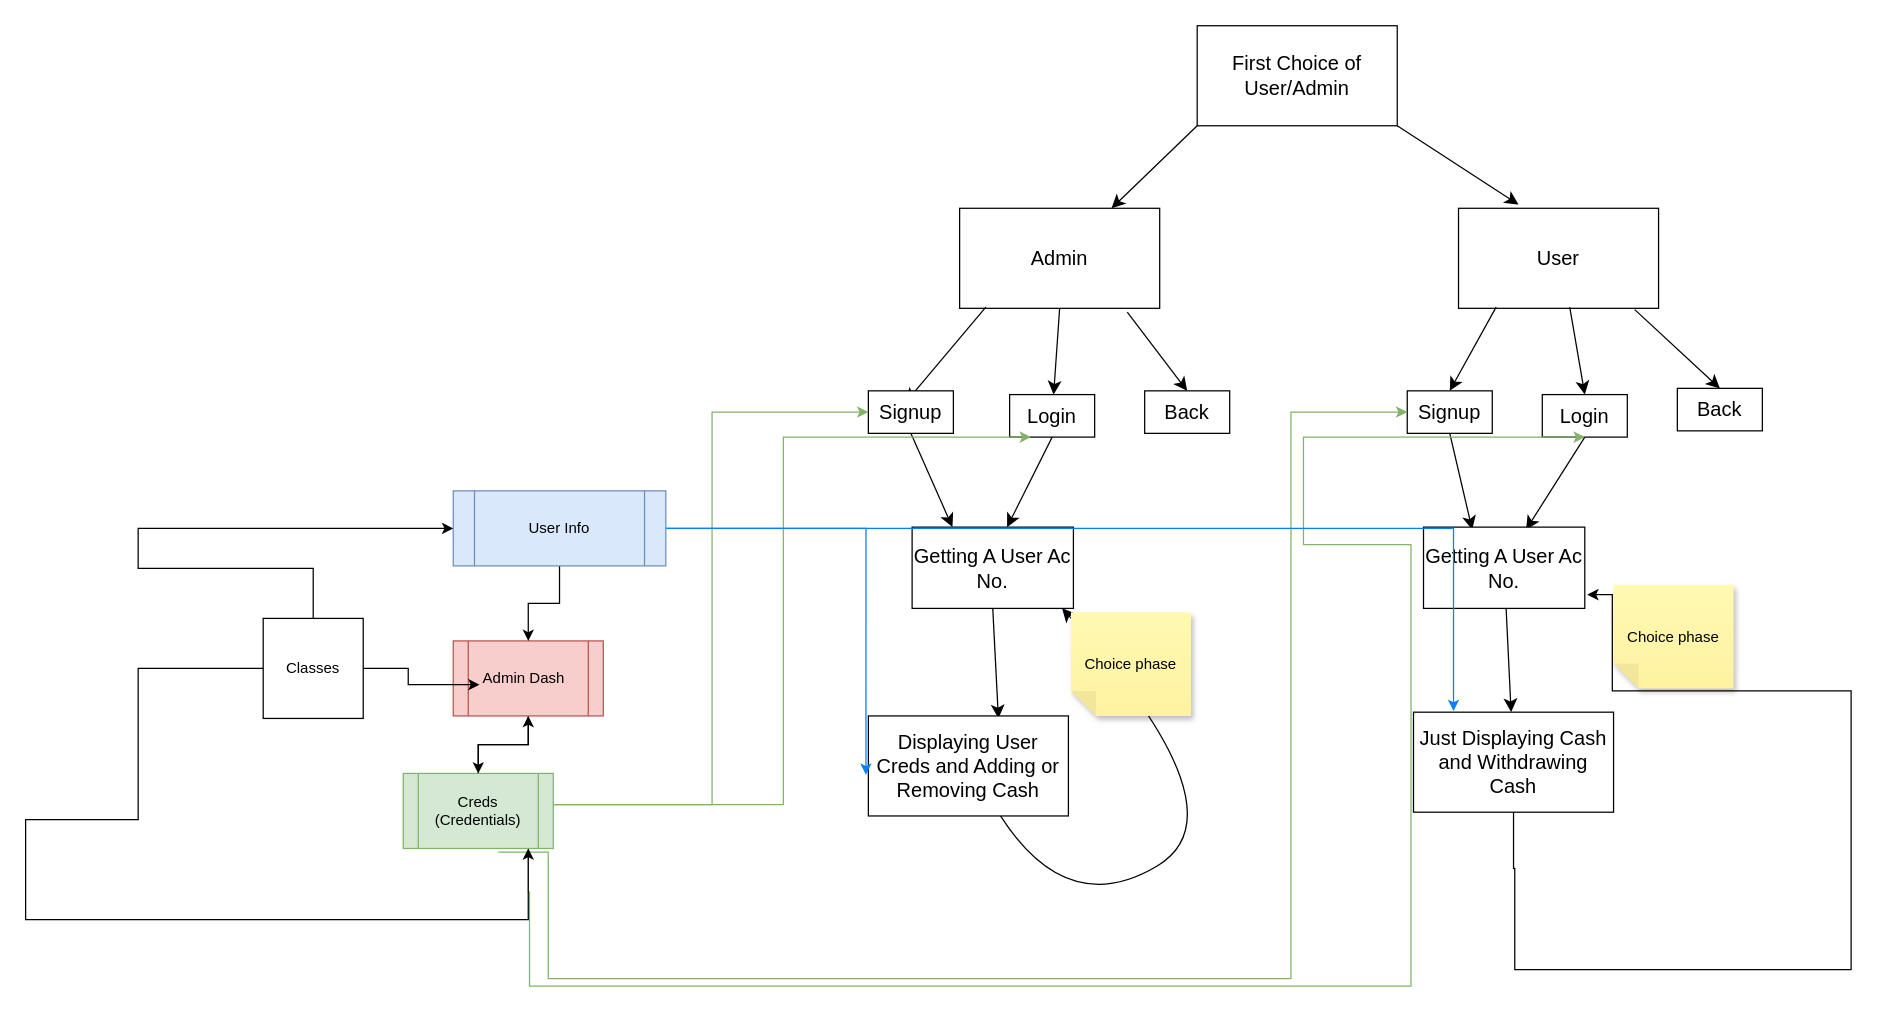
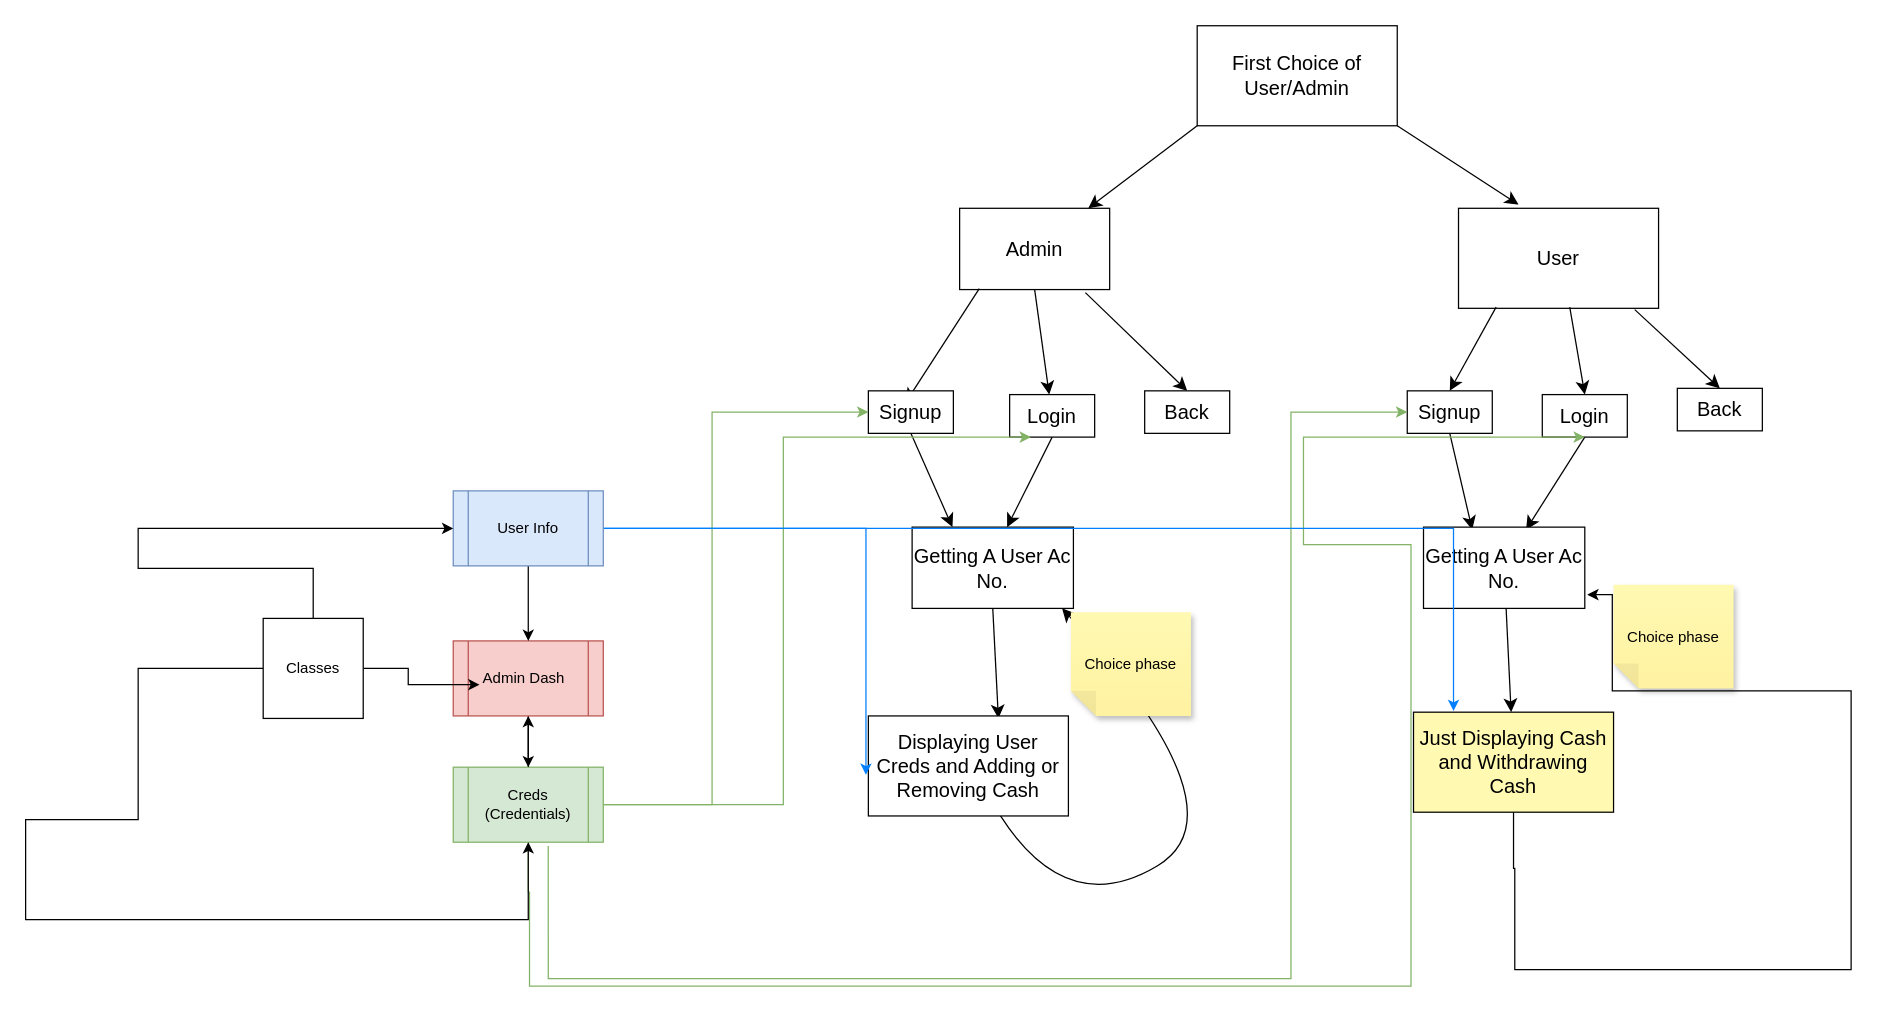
(1059, 258) -> (1034, 249)
(559, 528) -> (528, 528)
(1513, 762) -> (1513, 762)
(478, 811) -> (528, 804)
